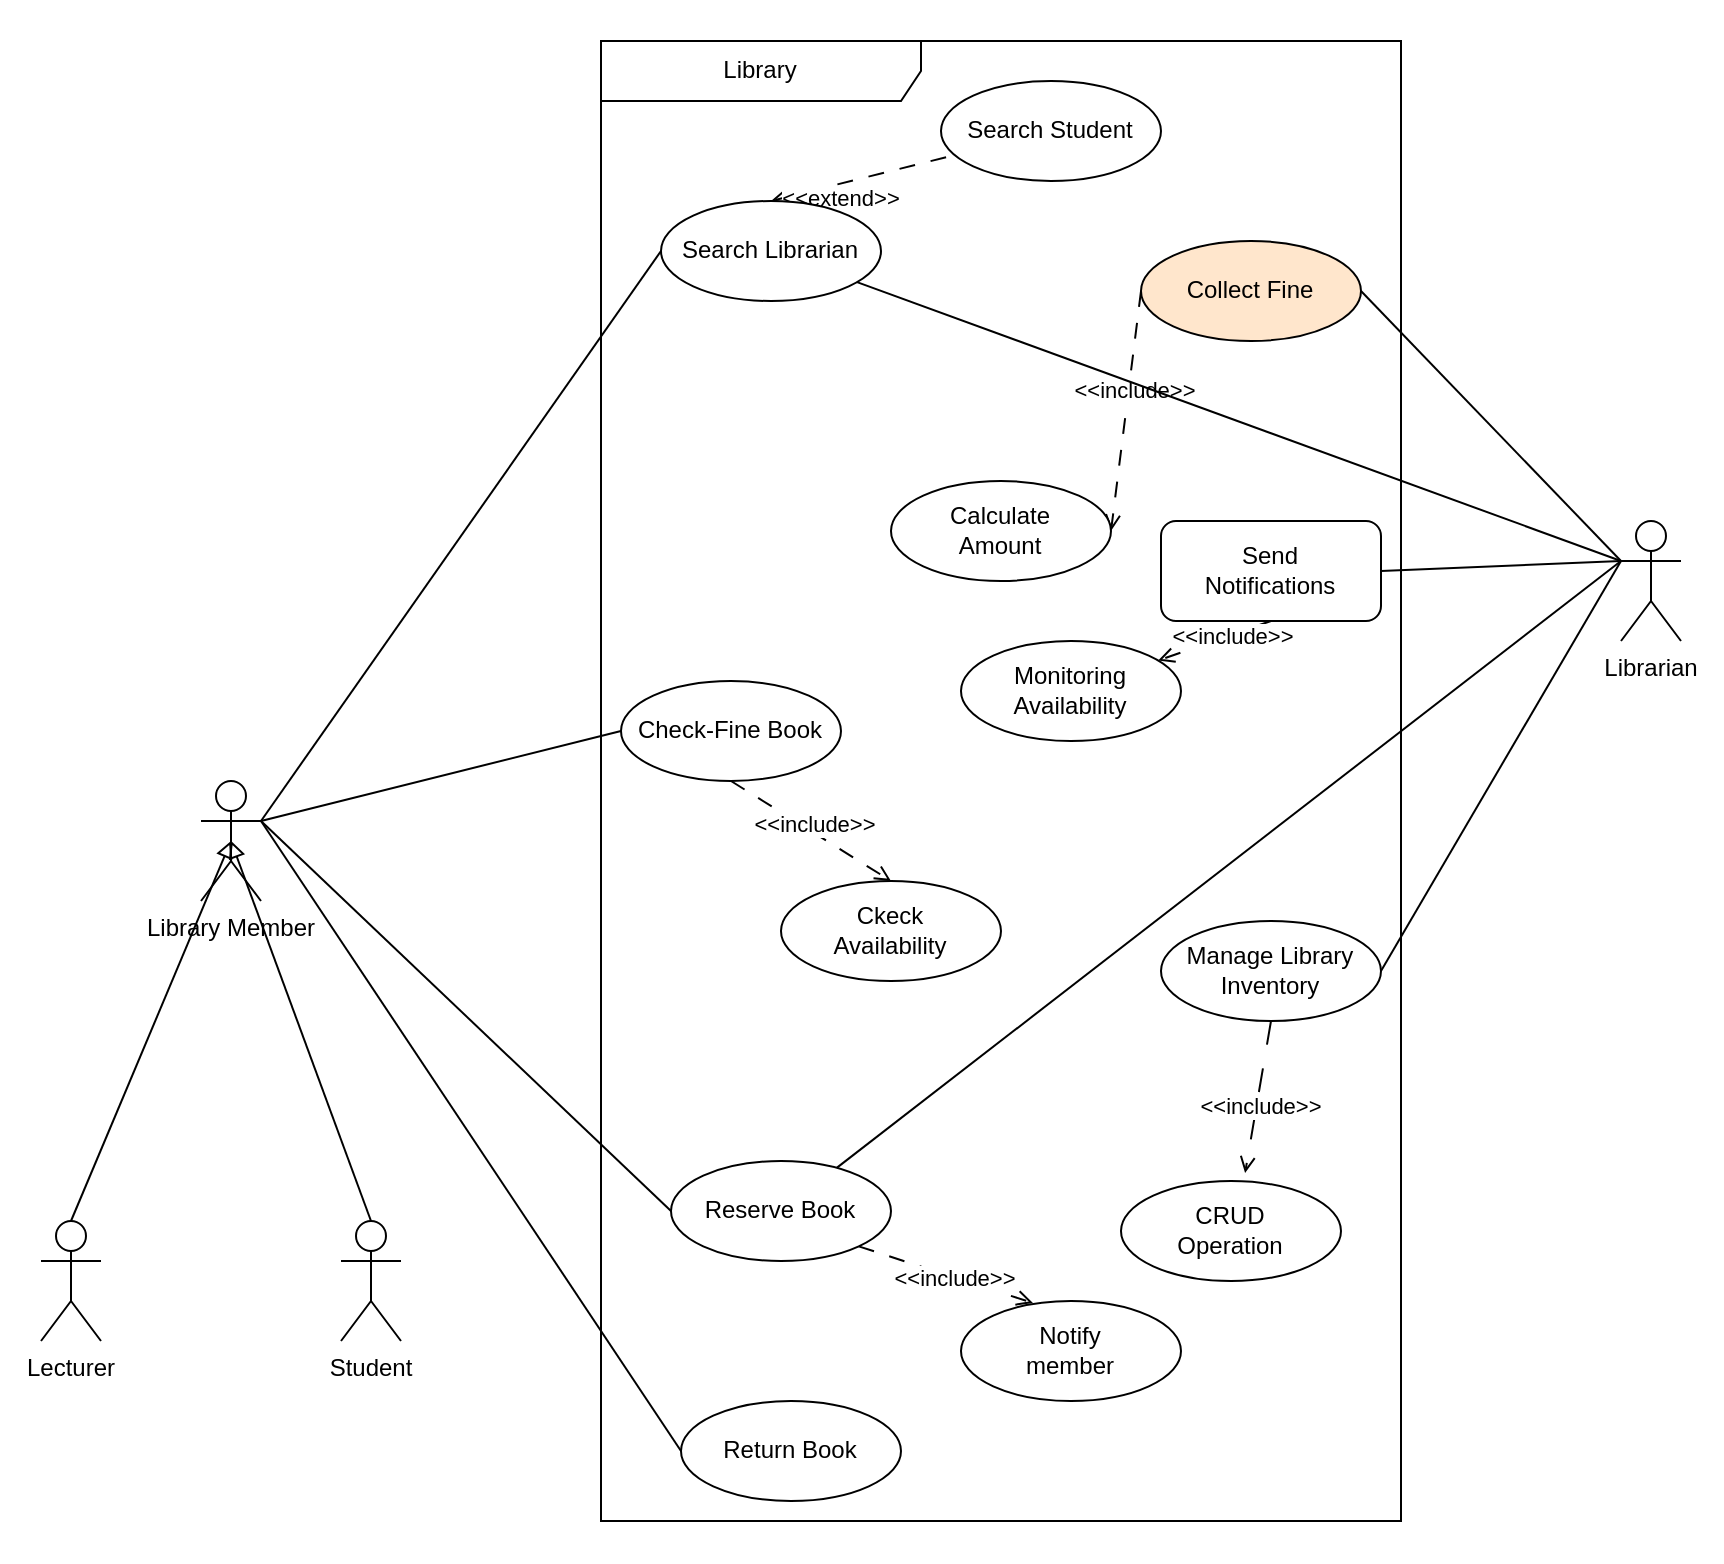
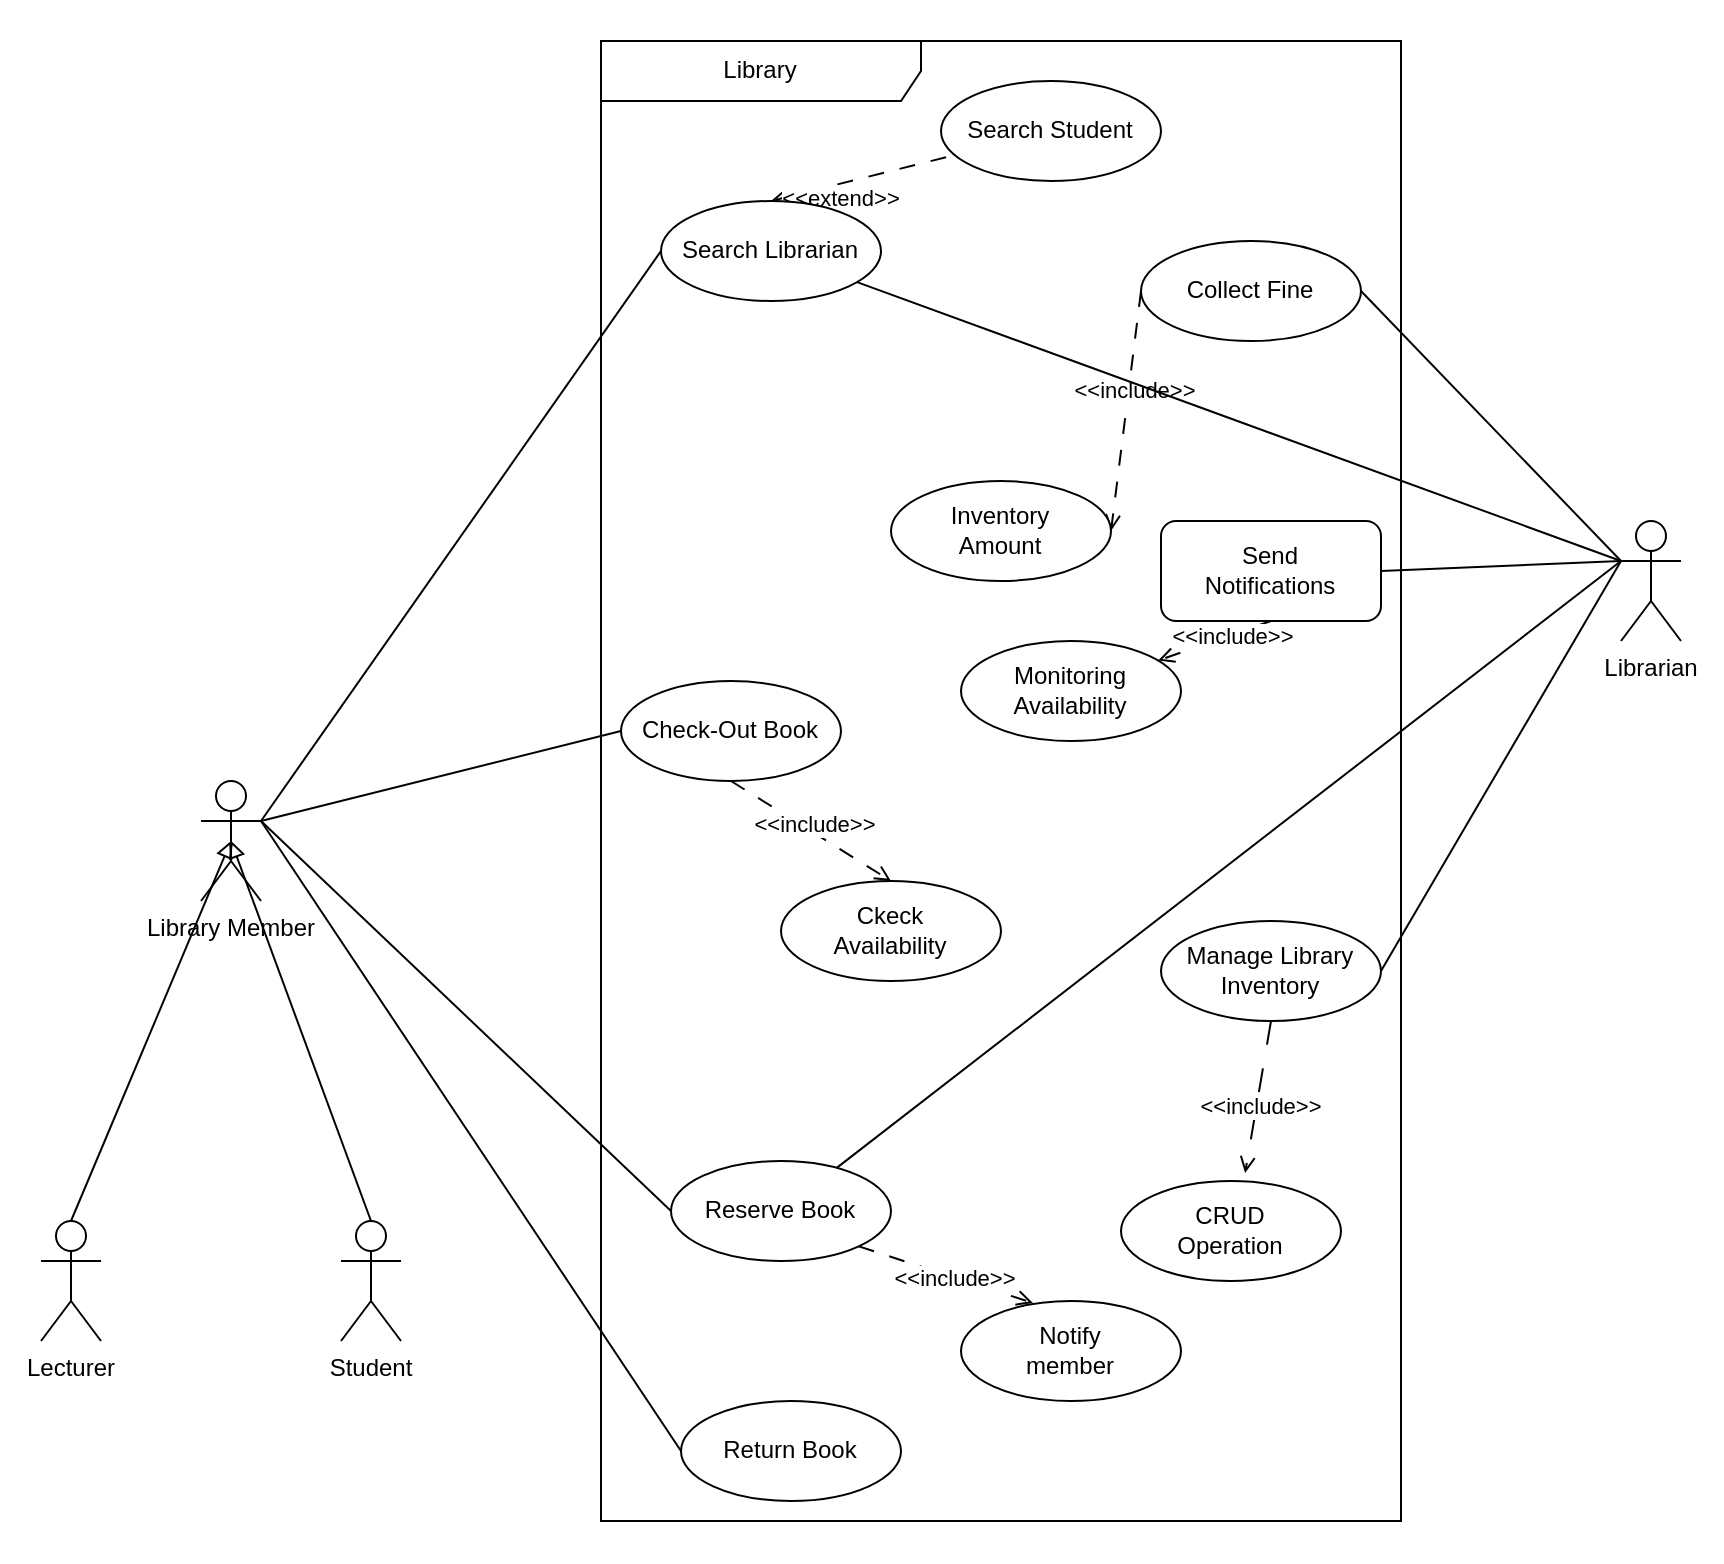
(1251, 291) -> (1251, 291)
(1001, 531) -> (1001, 531)
(731, 731) -> (731, 731)
